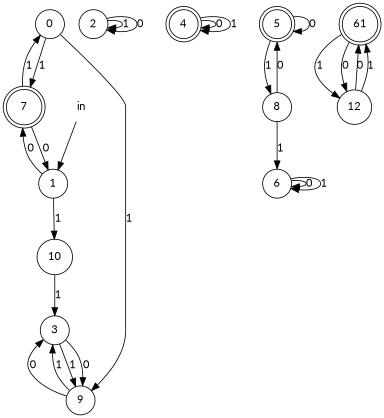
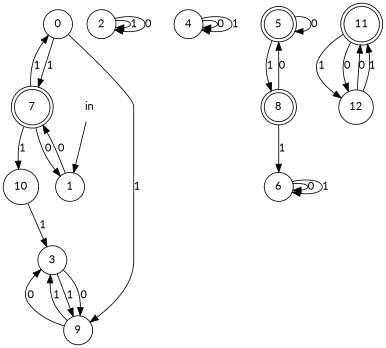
(184, 24) -> (188, 24)
(360, 24) -> (362, 24)
(277, 107) -> (279, 107)
(54, 215) -> (19, 144)
